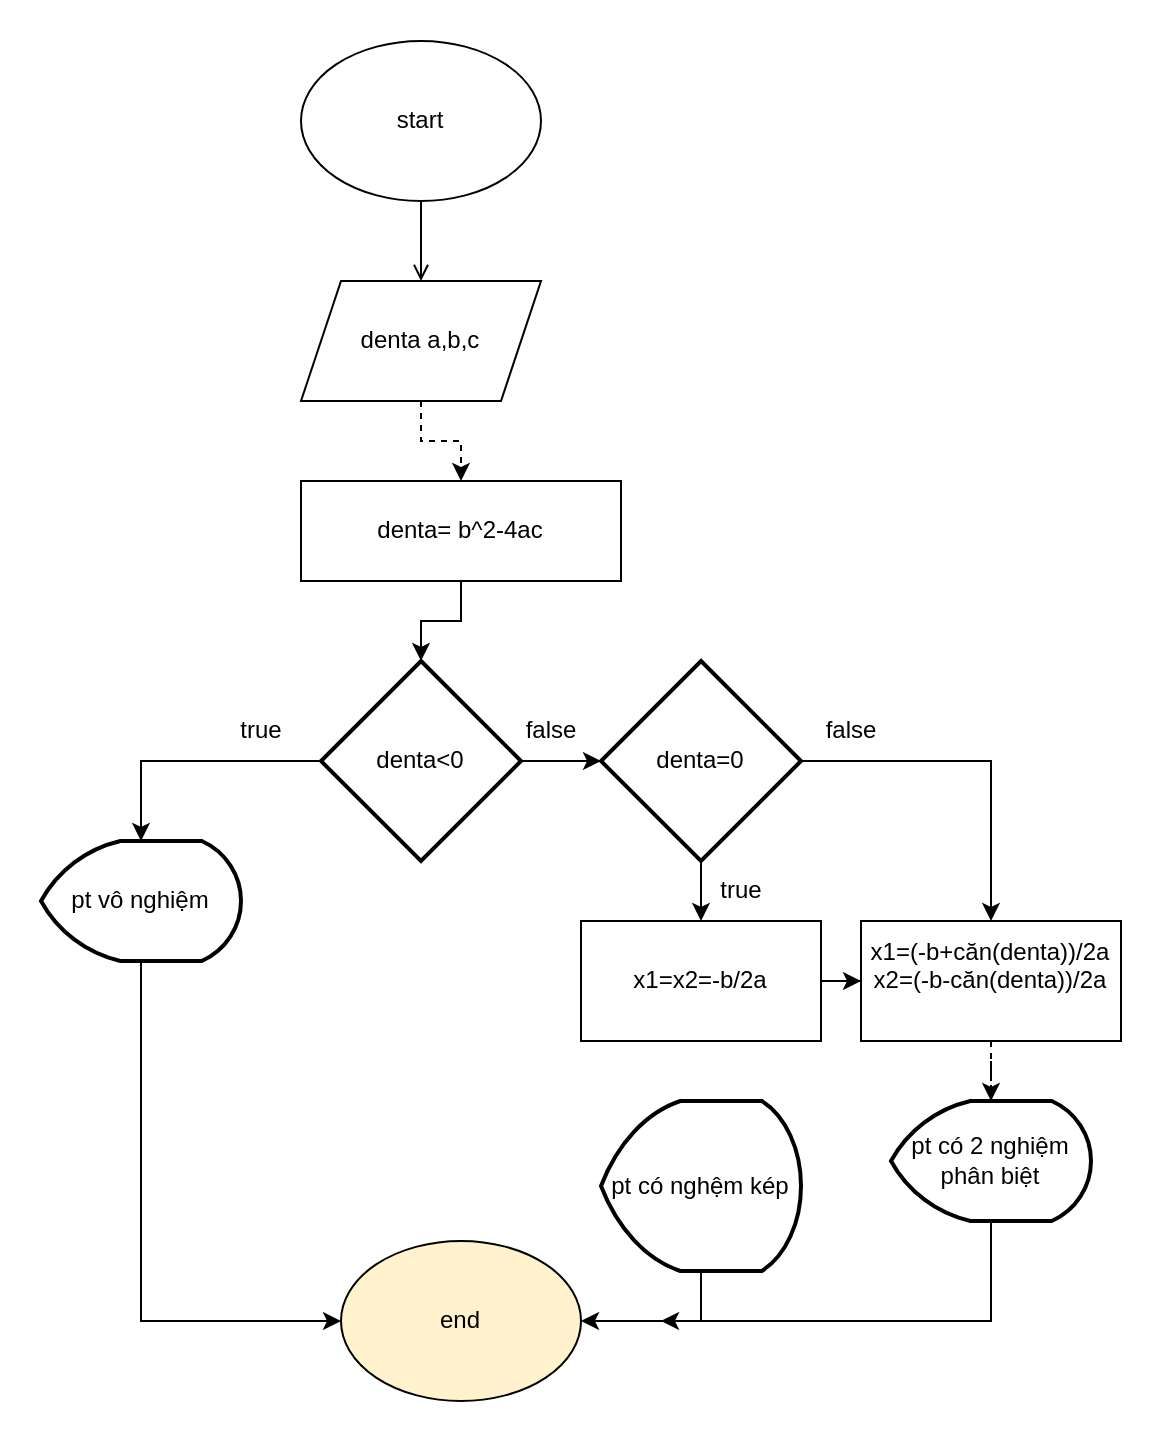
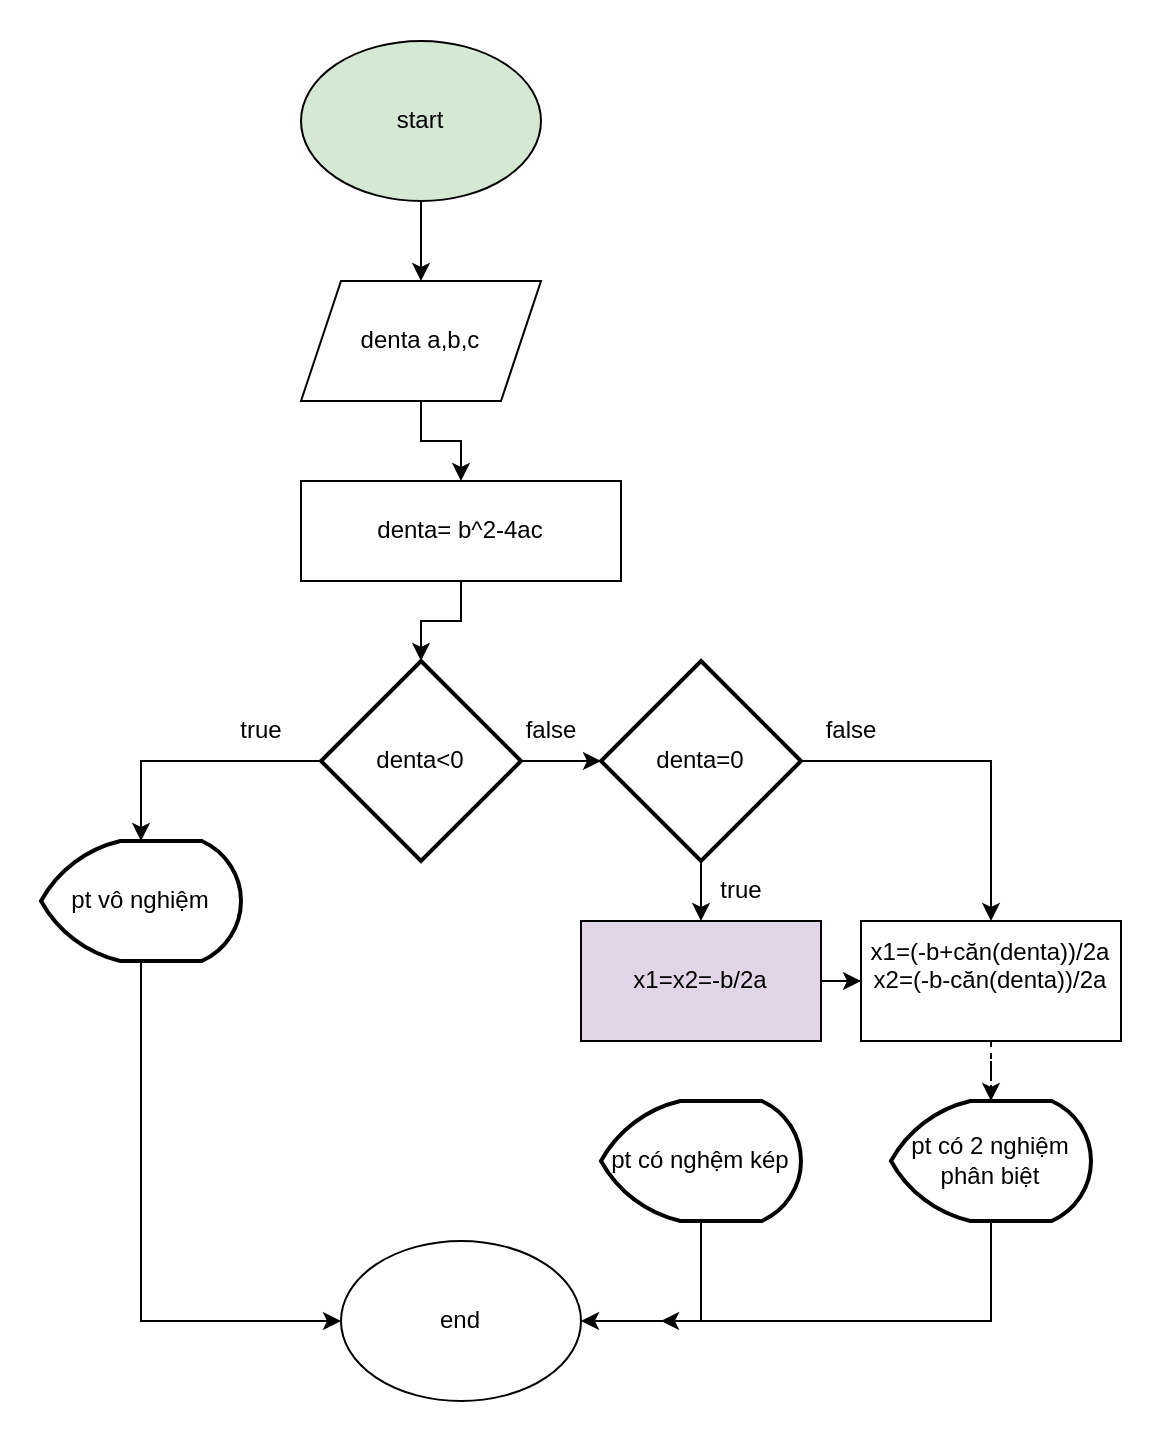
(421, 121) -> (421, 121)
(421, 268) -> (421, 266)
(436, 441) -> (436, 441)
(701, 981) -> (701, 981)
(701, 1186) -> (701, 1161)
(461, 1321) -> (461, 1321)
